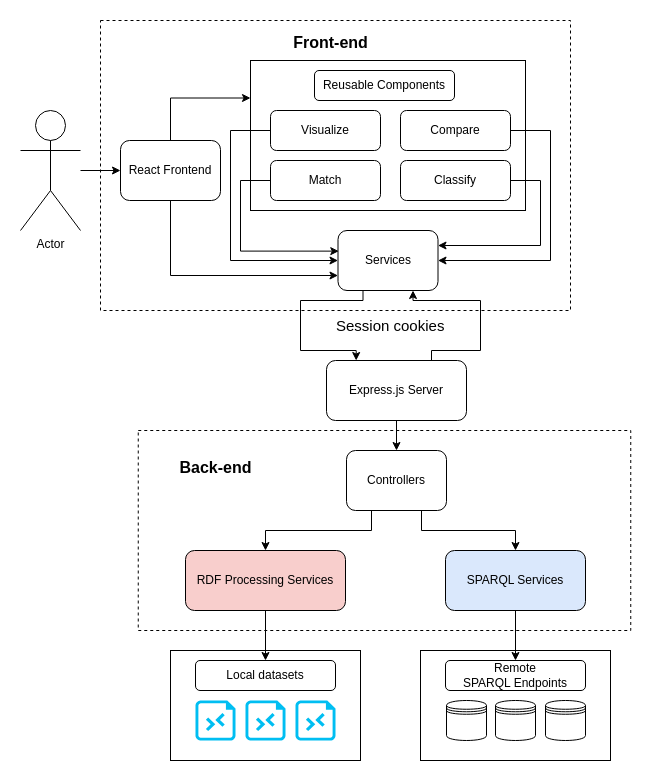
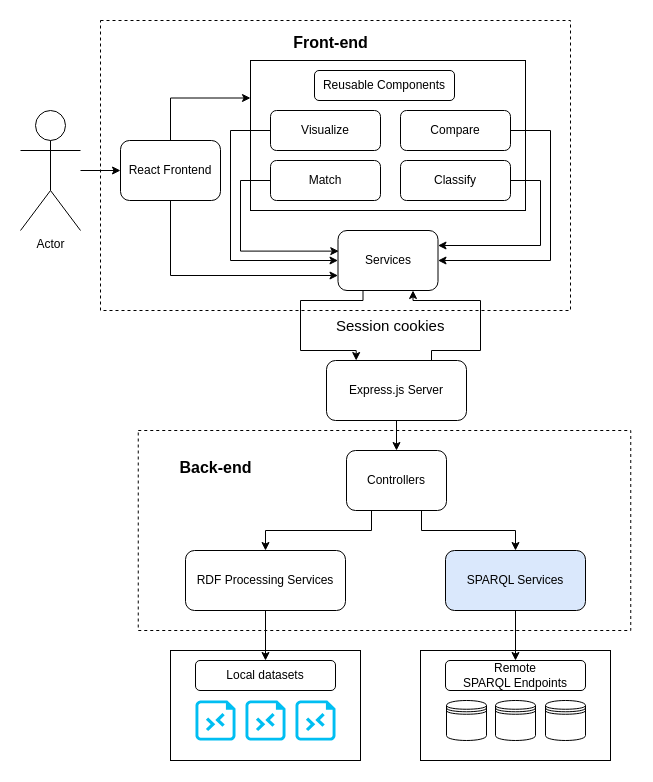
(266, 581) -> (266, 581)
